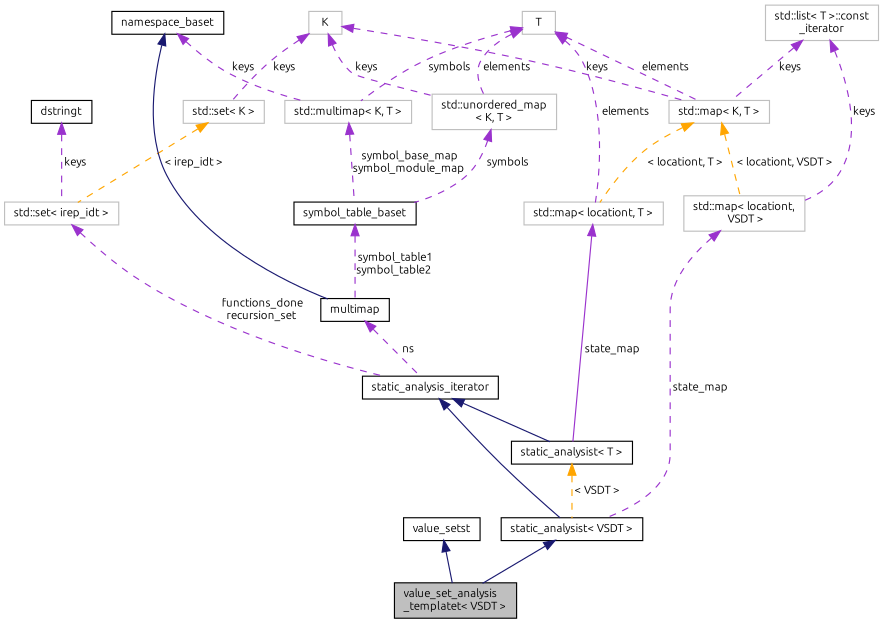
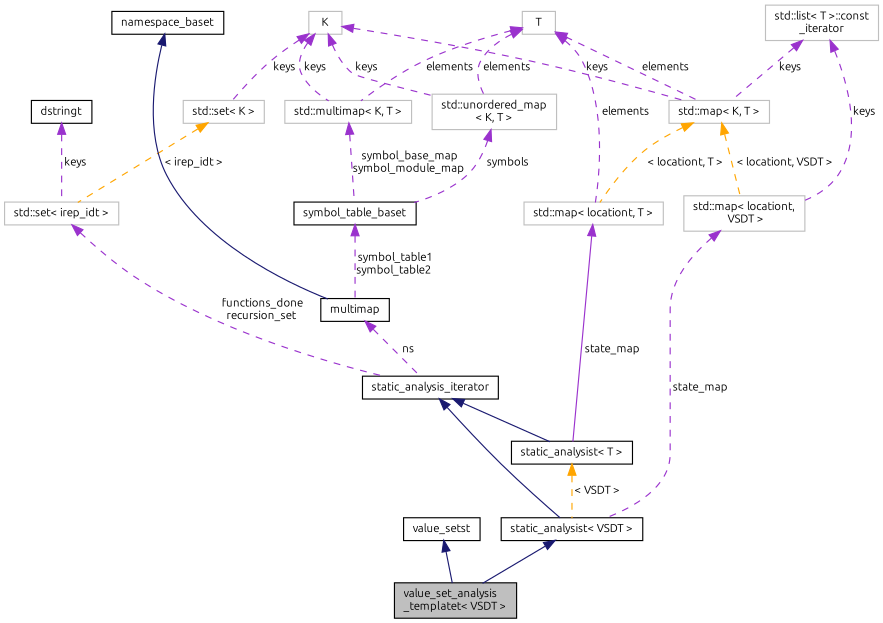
(449, 67) -> (449, 67)
(240, 79) -> (303, 76)
